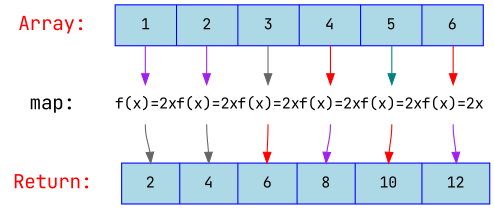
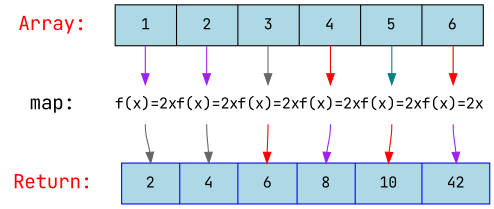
(299, 25) -> (299, 25)
(456, 183) -> (456, 183)
